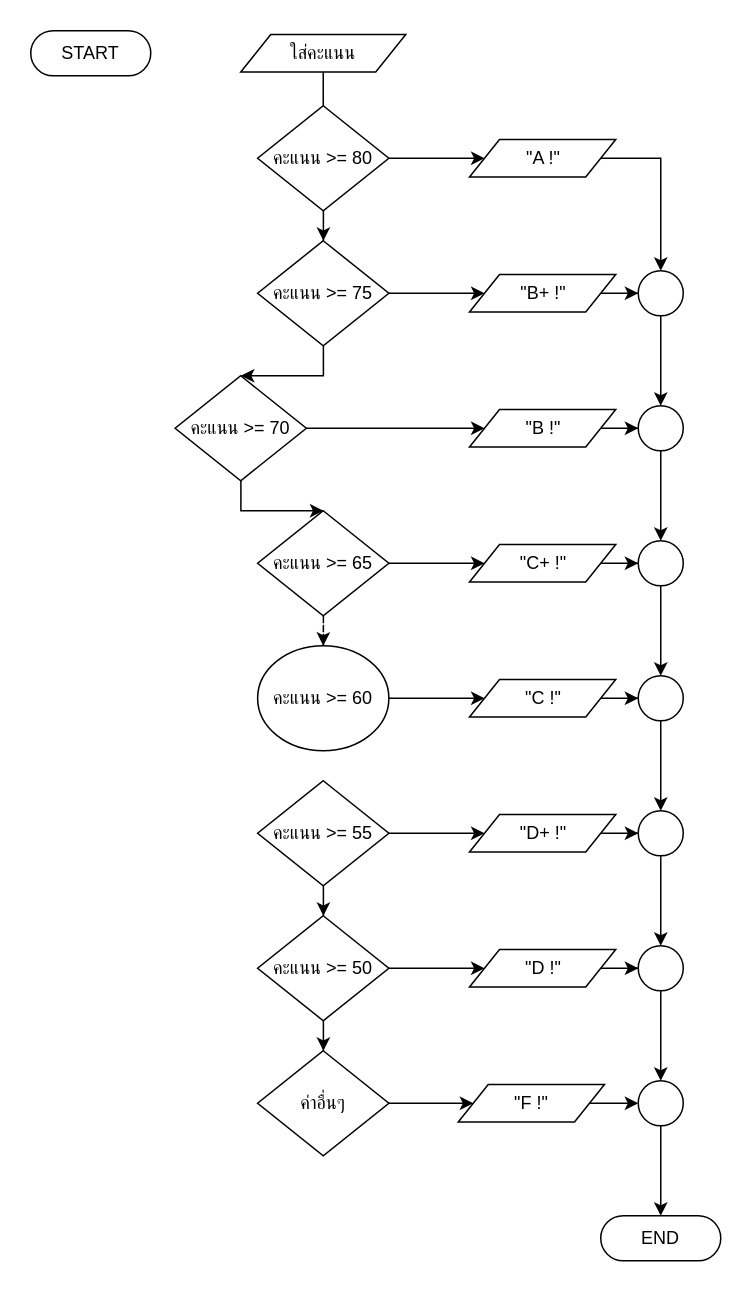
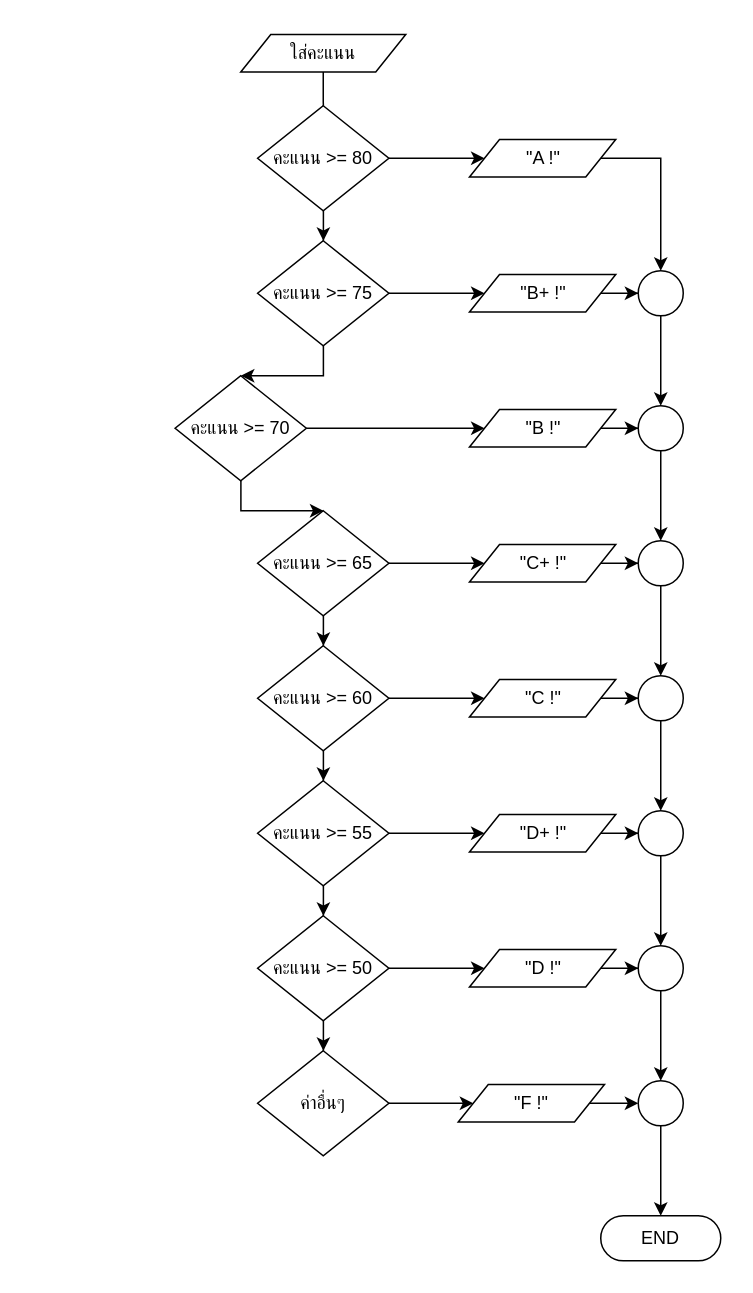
(91, 53) -> none
(323, 626) -> (323, 626)
(323, 698) -> (323, 698)
none -> (323, 771)
